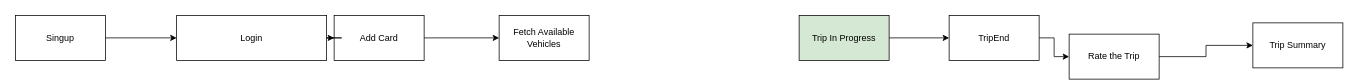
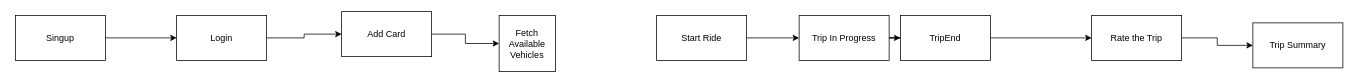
(252, 38) -> (222, 38)
(379, 38) -> (387, 34)
(544, 38) -> (527, 44)
none -> (702, 38)
none -> (792, 38)
(844, 38) -> (844, 38)
(994, 38) -> (945, 38)
(1114, 57) -> (1137, 38)
